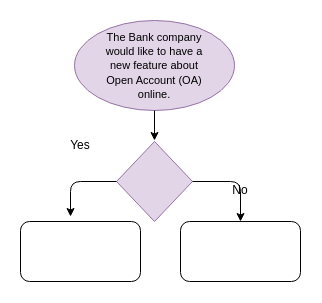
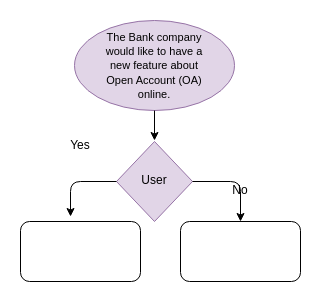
none -> (155, 181)
